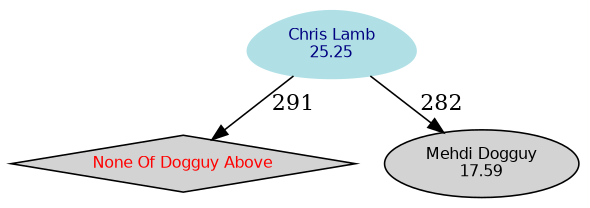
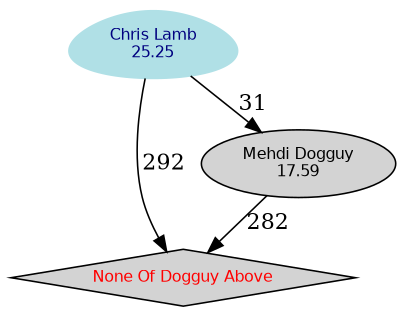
(294, 104) -> (164, 164)
(442, 104) -> (254, 104)
none -> (243, 218)
